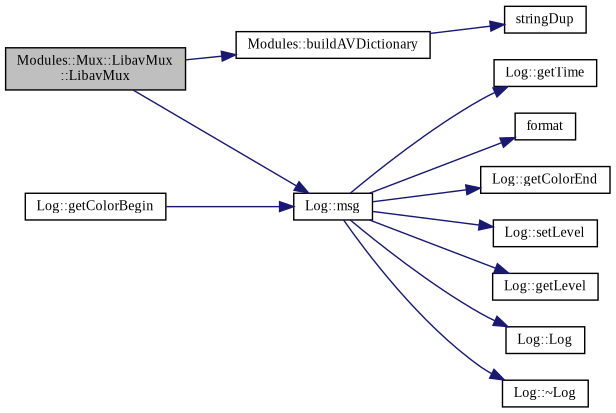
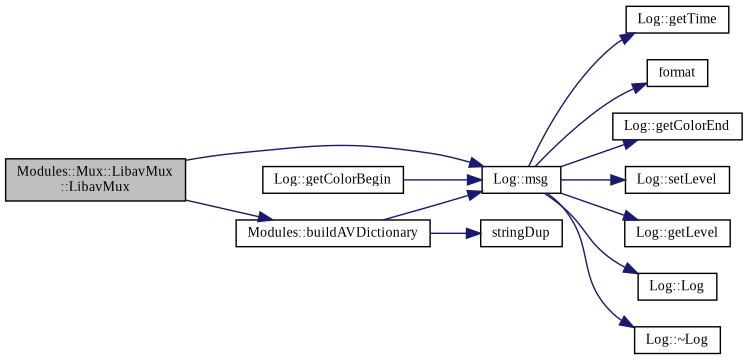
none -> (426, 208)
